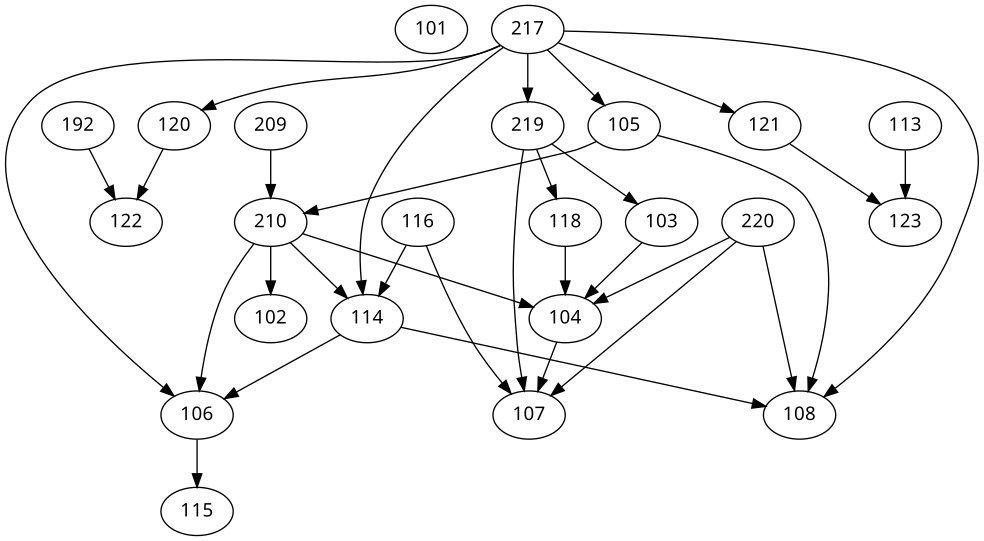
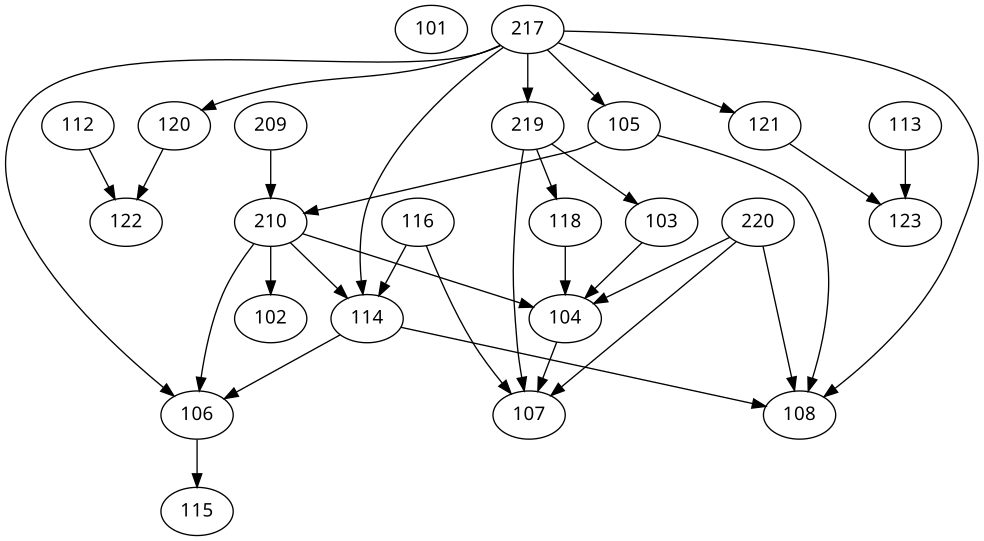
(78, 126) -> (78, 126)
